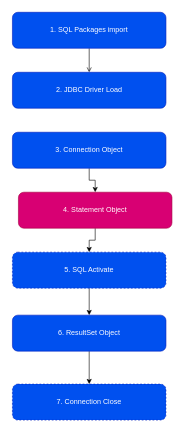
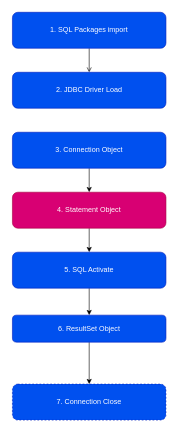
(95, 210) -> (89, 210)
(89, 270) -> (89, 270)
(89, 333) -> (89, 329)
